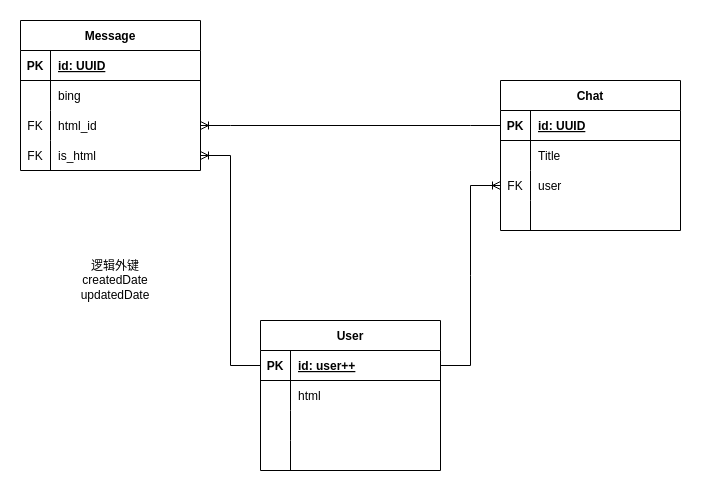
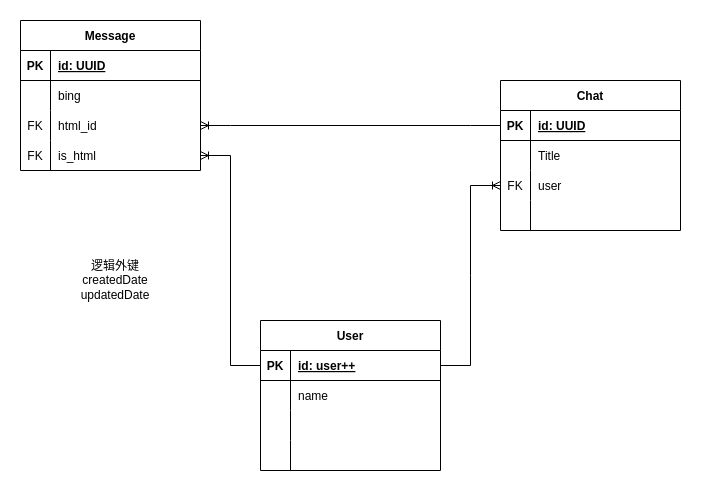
(310, 396) -> (311, 396)
